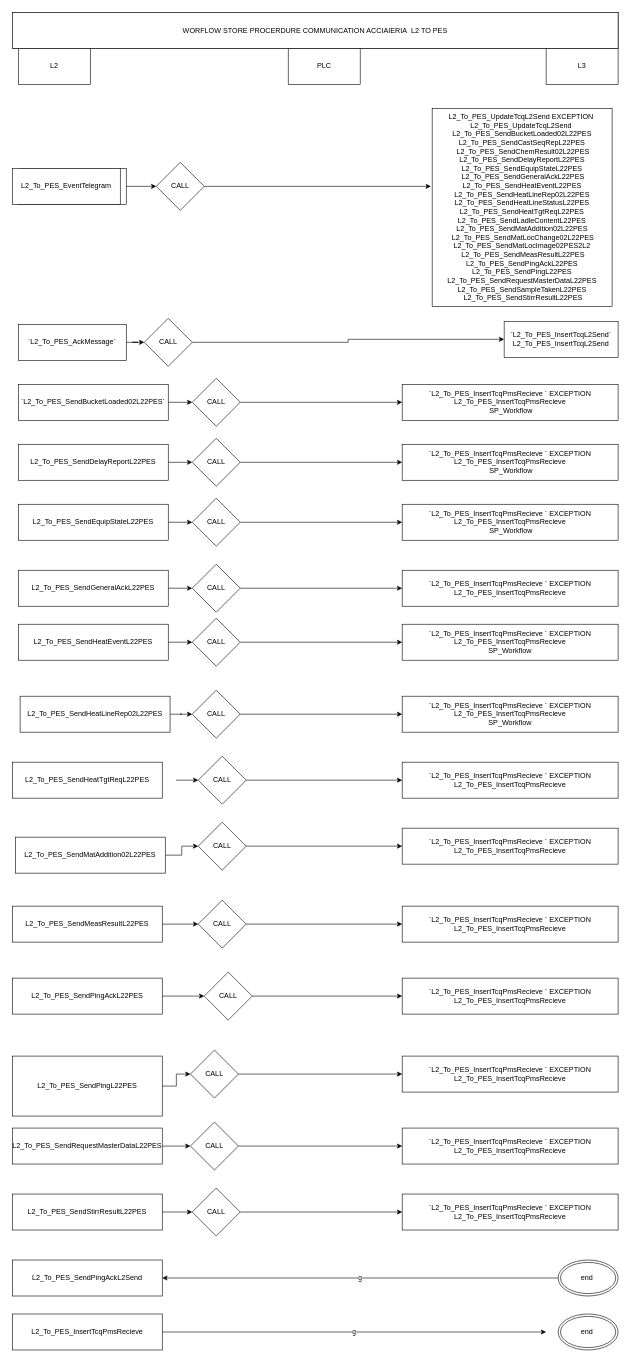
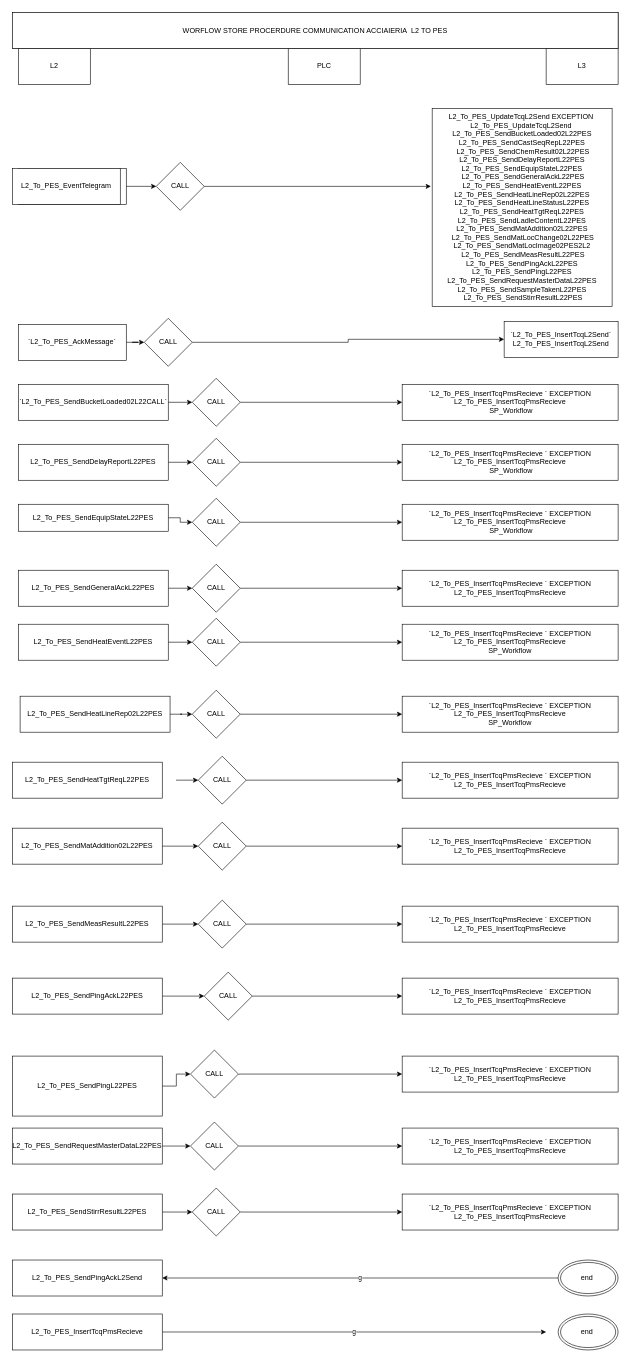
(93, 402) -> (93, 402)
(93, 522) -> (93, 518)
(90, 855) -> (87, 846)
